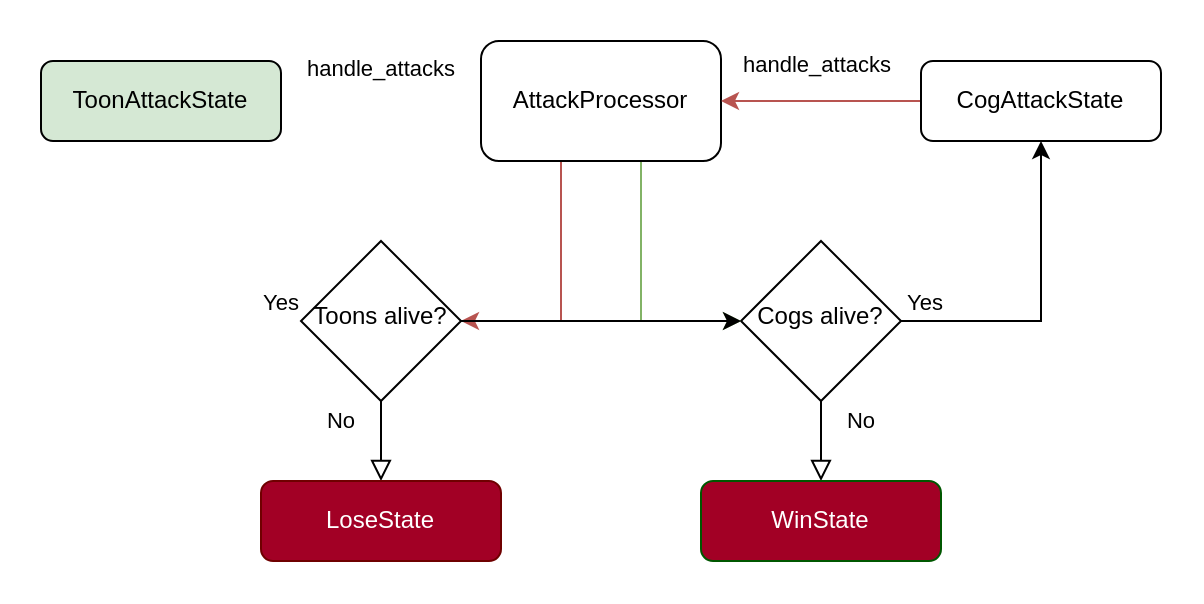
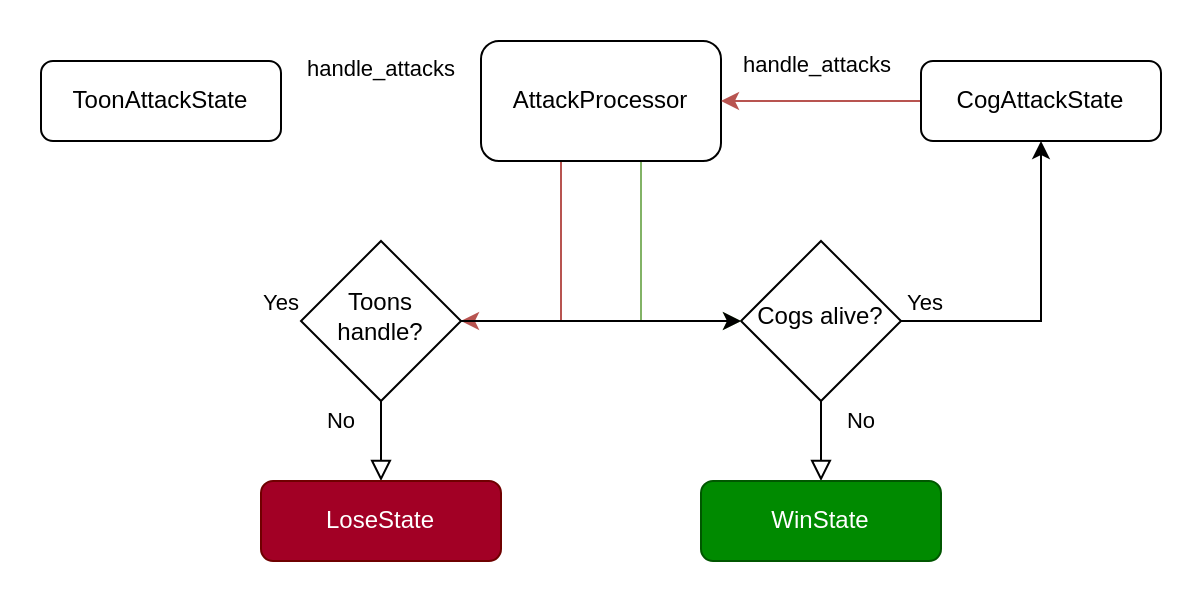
(161, 101) -> (161, 101)
(381, 317) -> (381, 317)
(821, 521) -> (821, 521)
